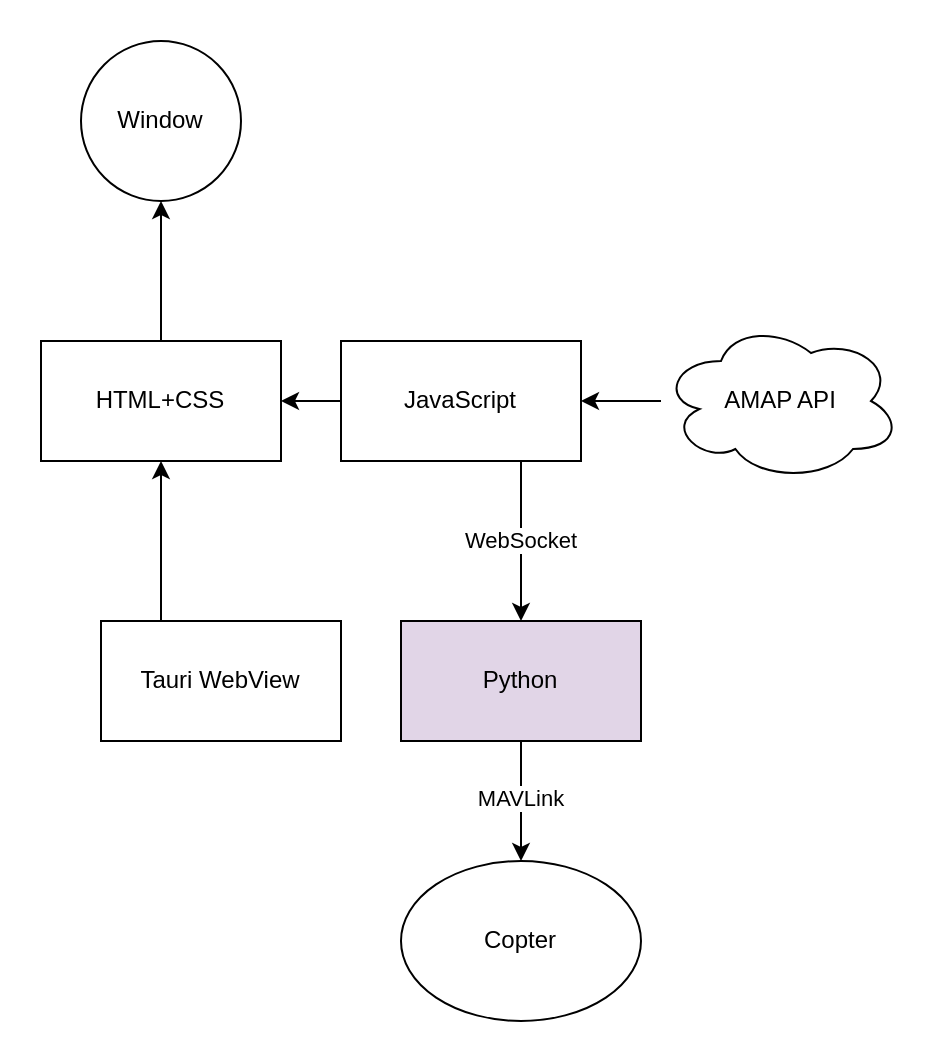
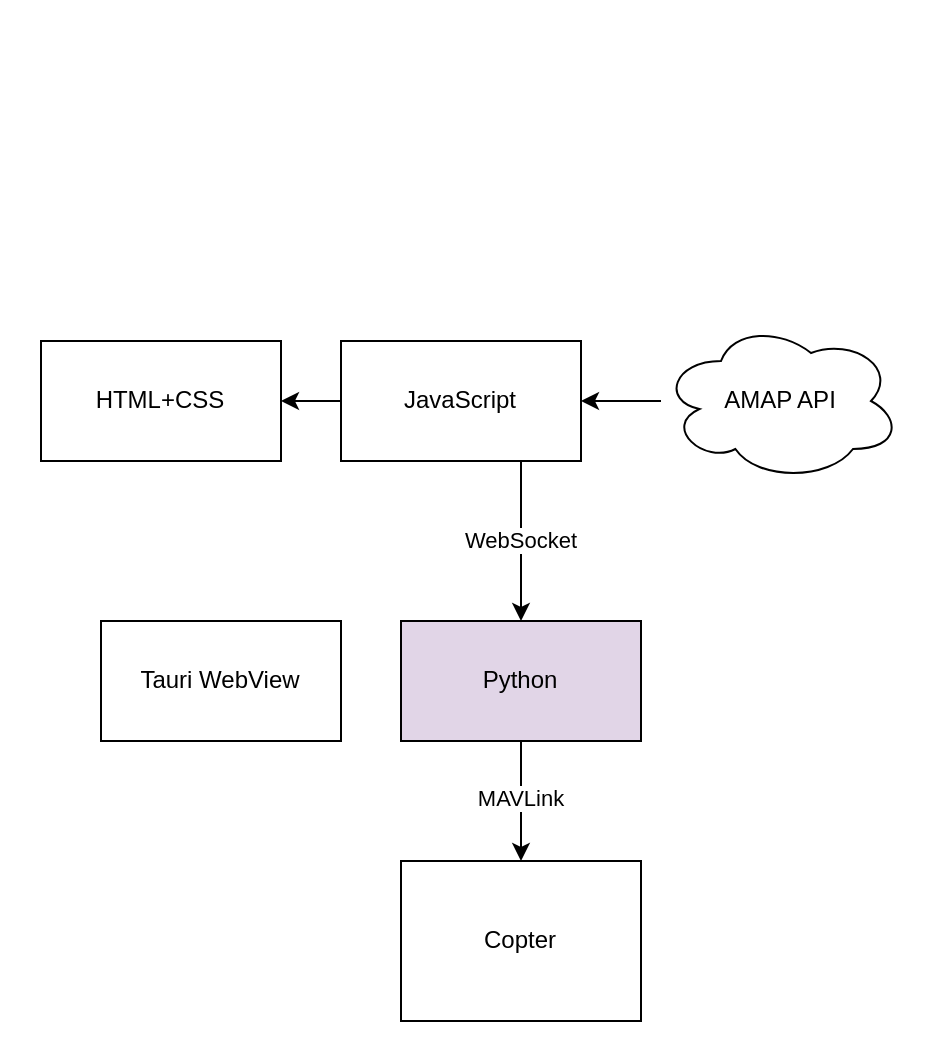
(161, 121) -> none
(161, 278) -> none
(161, 548) -> none
(521, 941) -> (521, 941)
